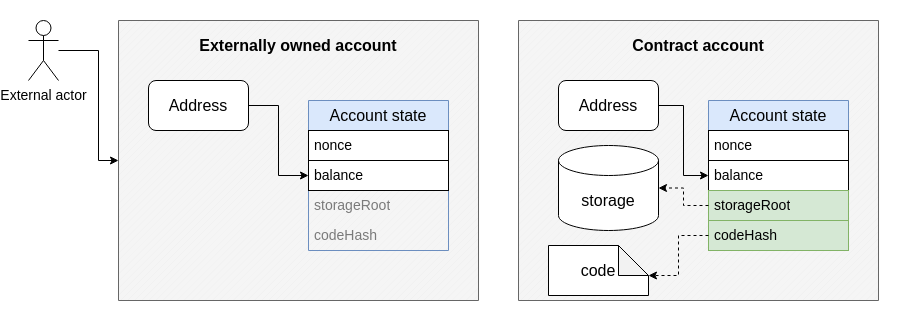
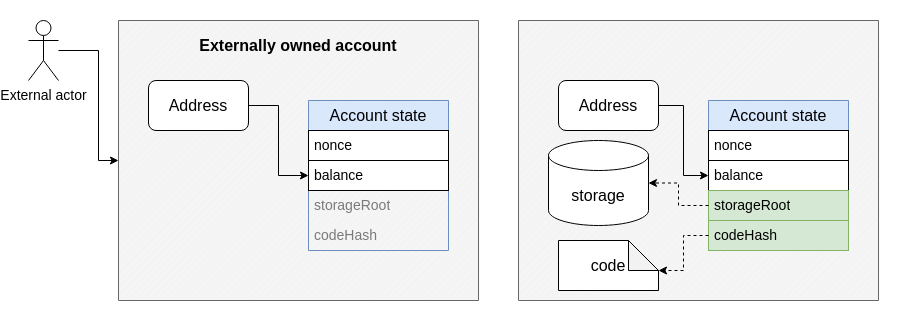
(699, 46) -> none
(609, 188) -> (599, 183)
(599, 271) -> (609, 266)
